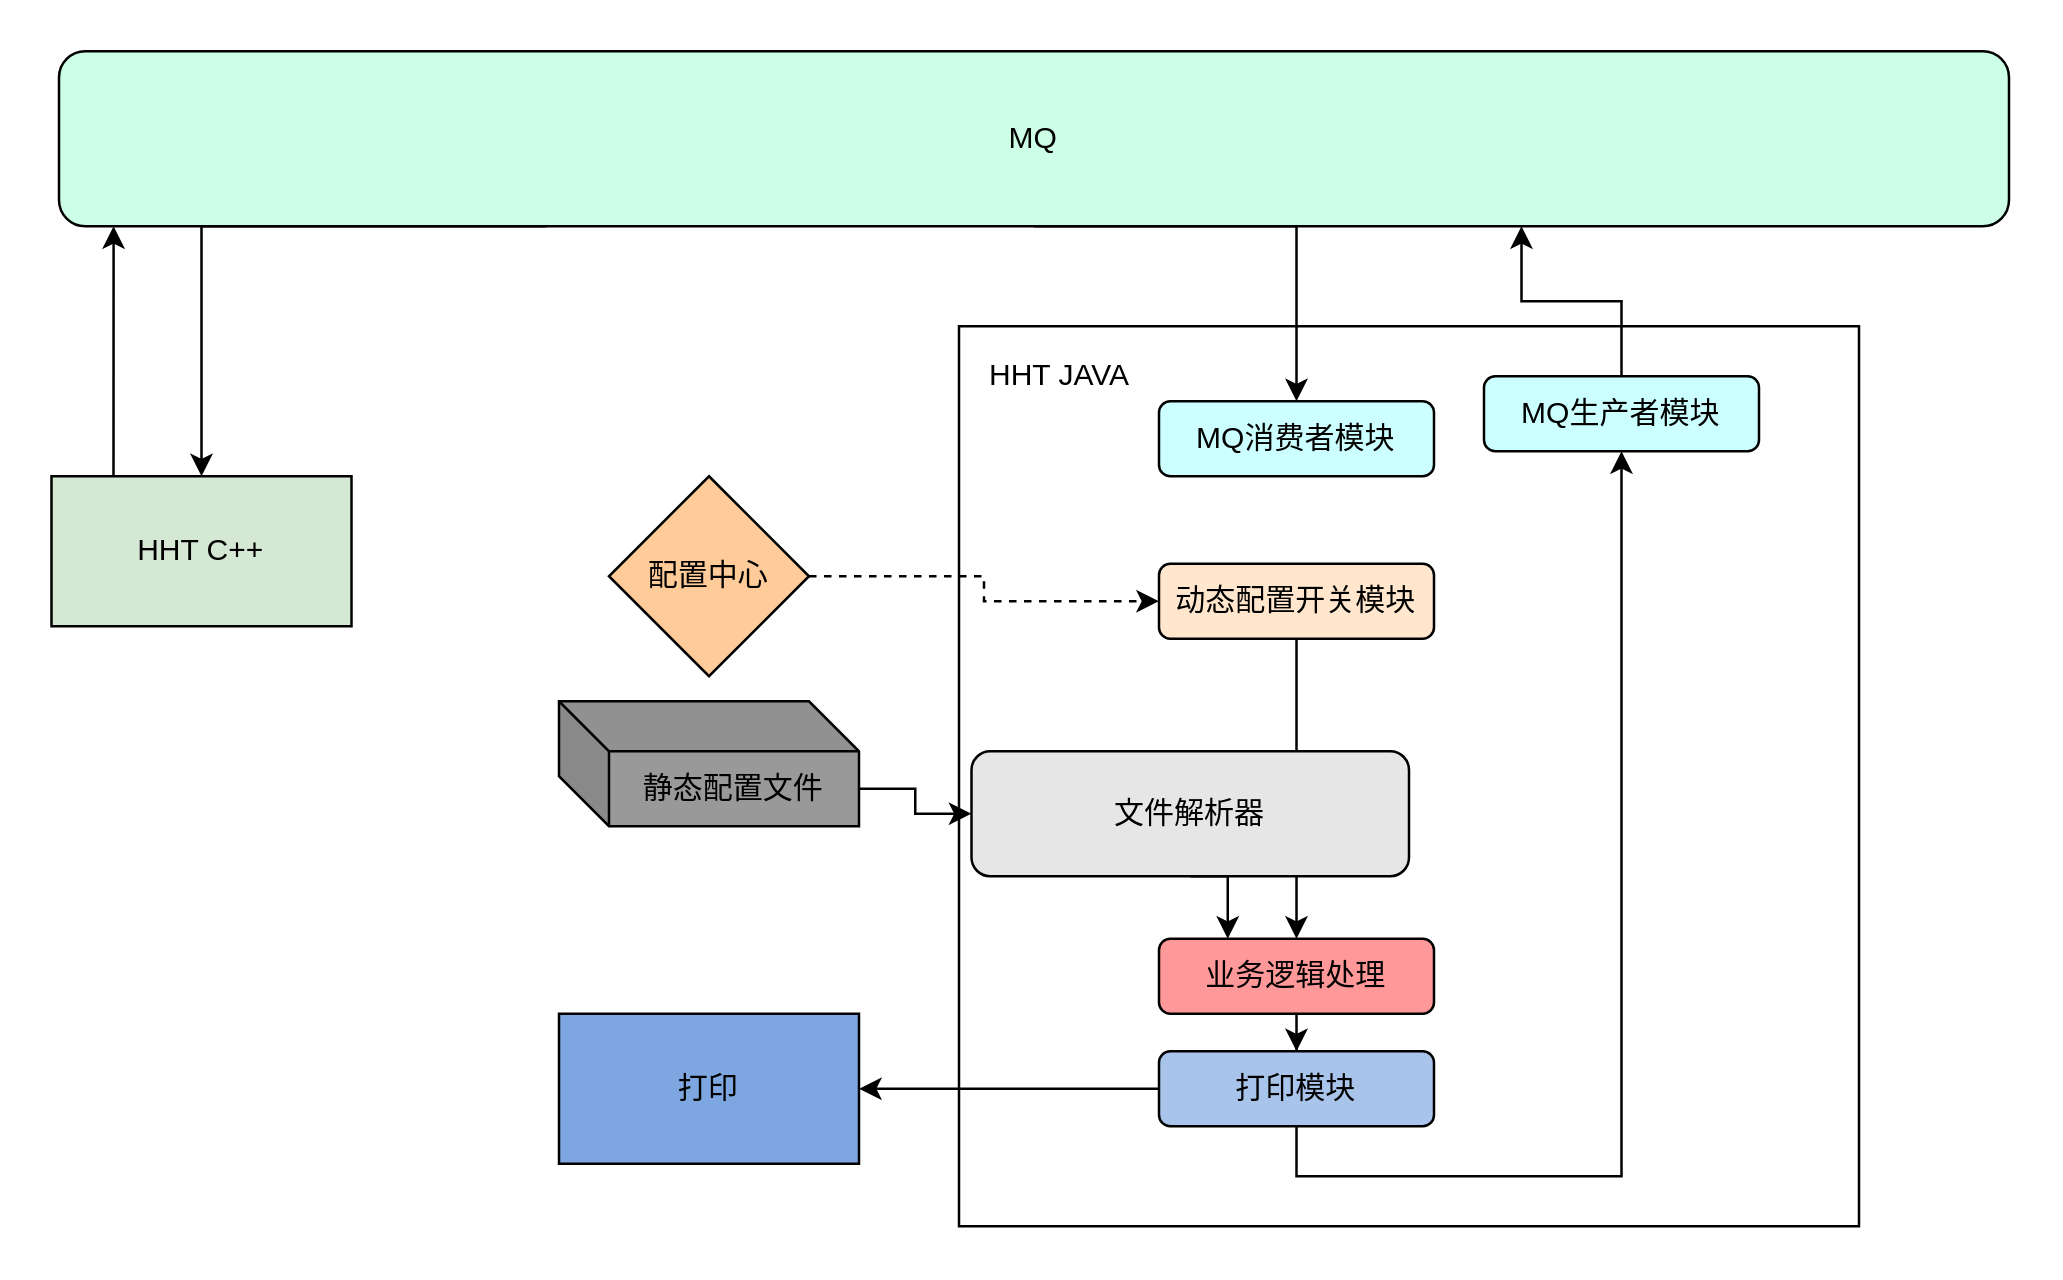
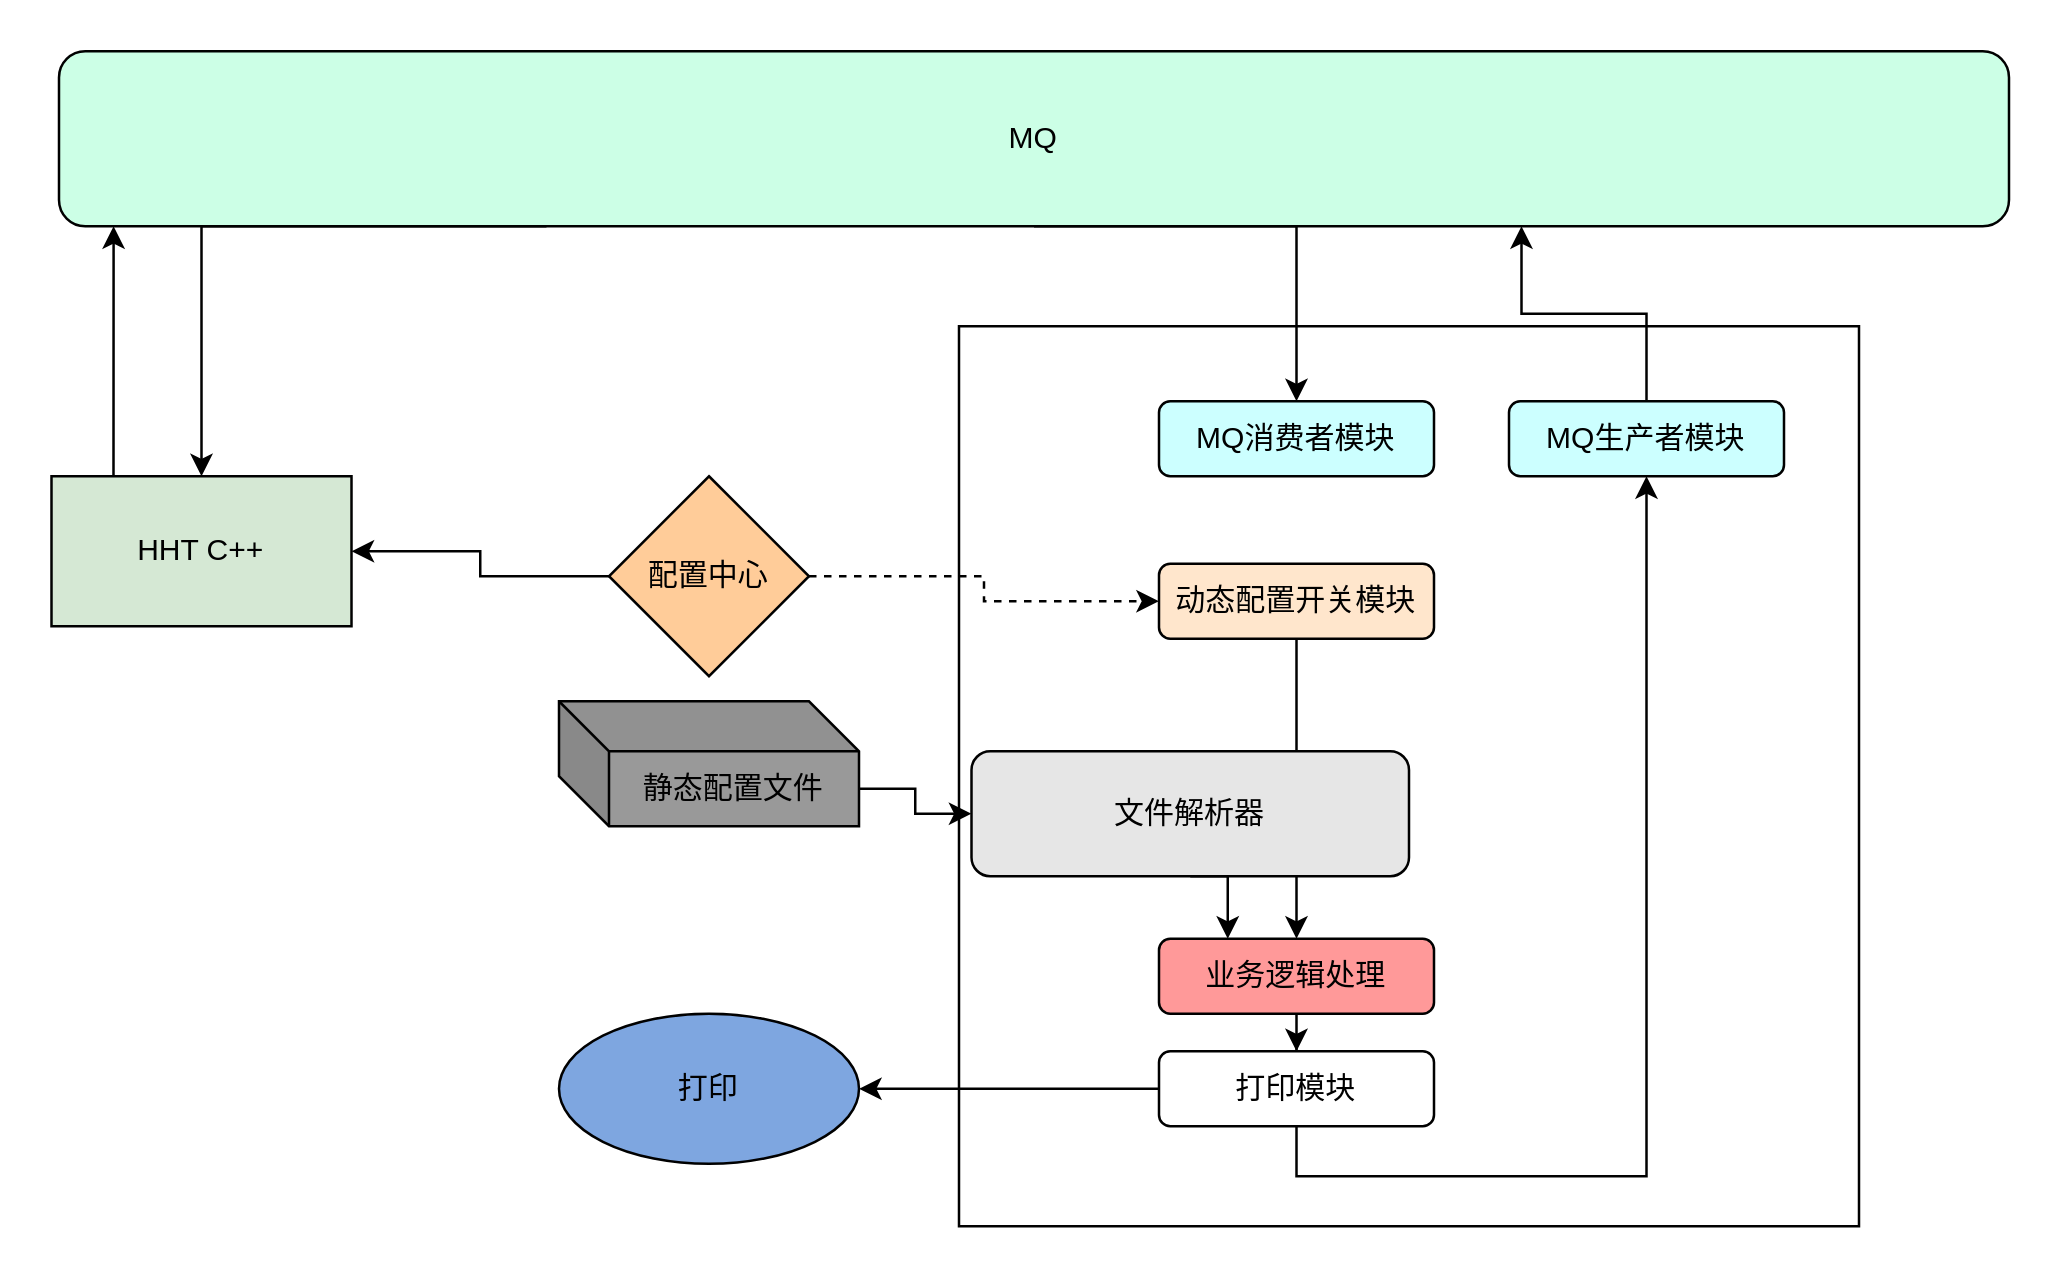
(1059, 376) -> none
(1621, 414) -> (1646, 439)
none -> (480, 572)
(709, 1089) -> (709, 1089)
(1296, 1089) -> (1296, 1089)
